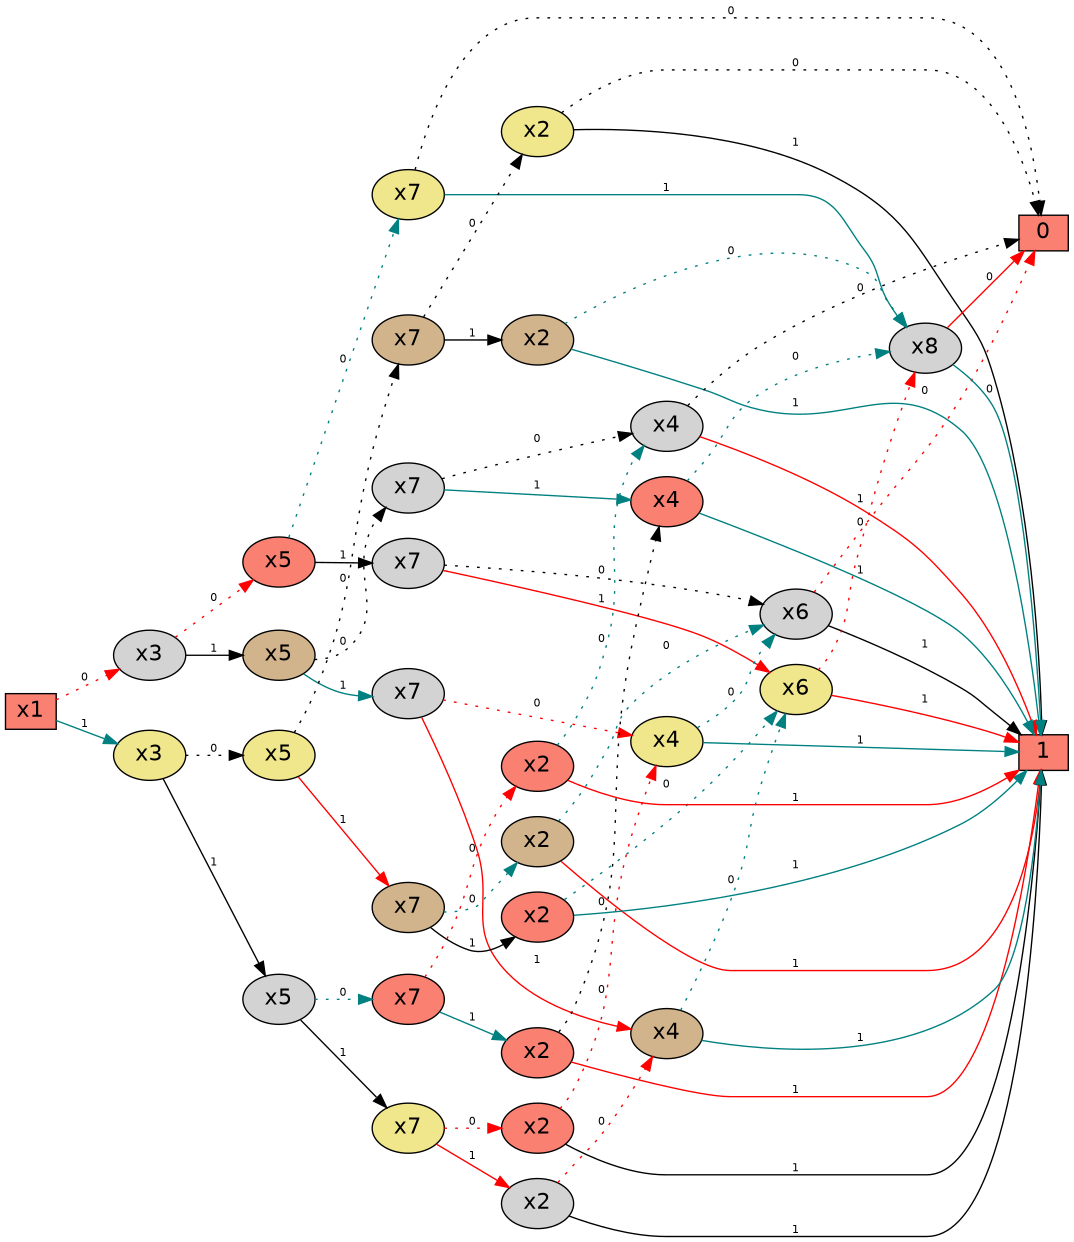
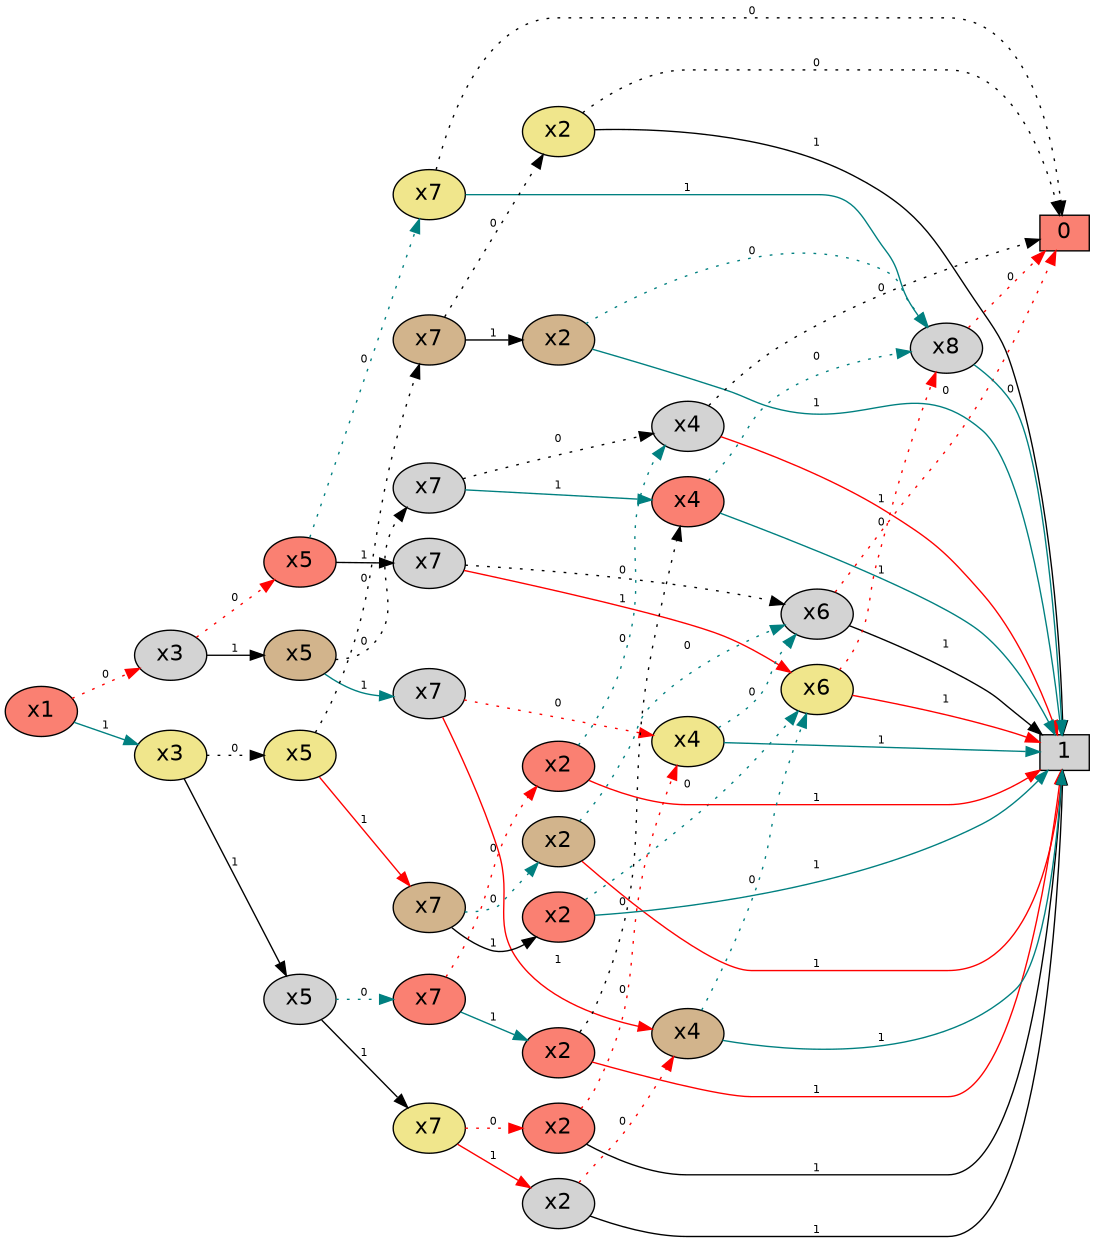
(981, 294) -> (1002, 294)
(31, 711) -> (41, 711)
(1044, 753) -> (1065, 753)
